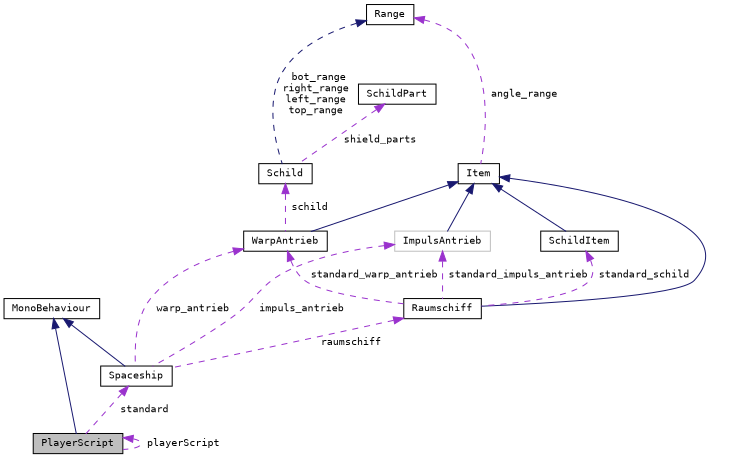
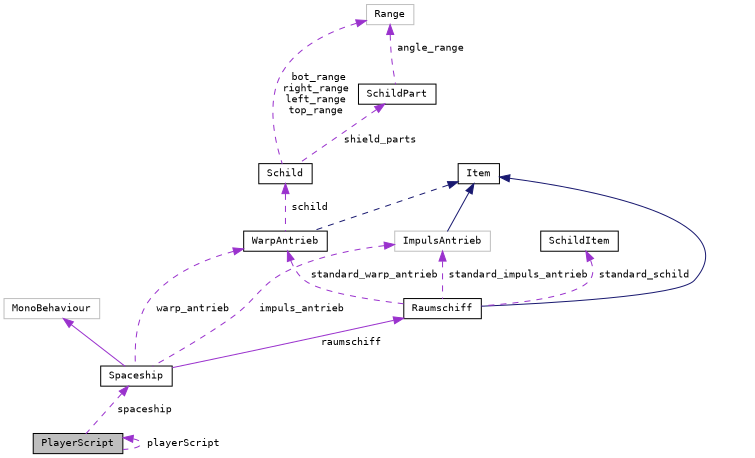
(390, 15) -> (390, 15)
(282, 74) -> (282, 74)
(481, 78) -> (392, 60)
(380, 208) -> (380, 208)
(533, 210) -> none
(52, 309) -> (52, 309)
(283, 344) -> (283, 344)
(98, 346) -> (98, 346)
(66, 381) -> none
(142, 410) -> (142, 410)
